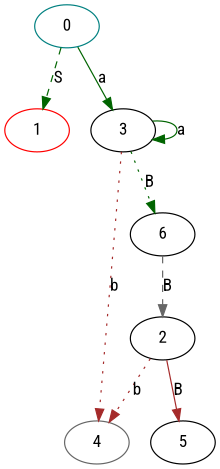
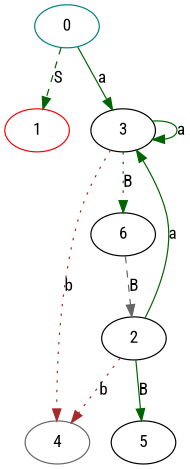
none -> (169, 238)
(172, 385) -> (138, 384)
